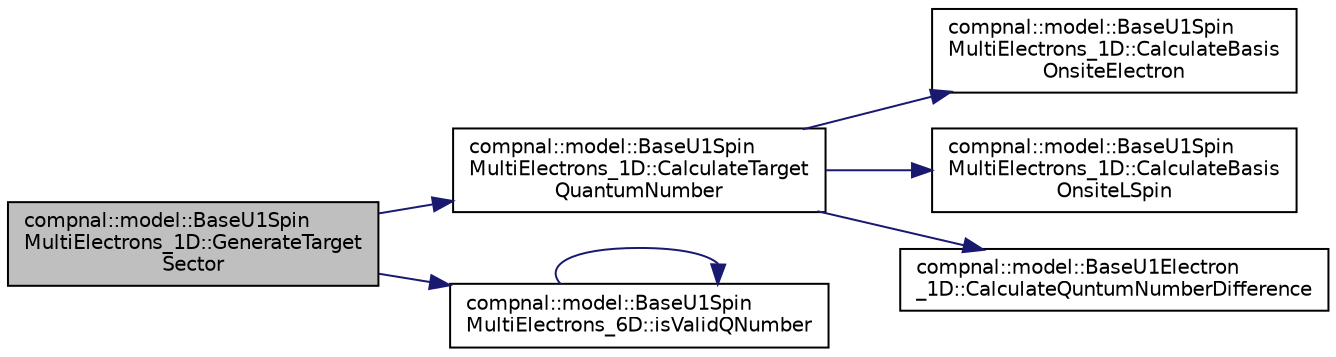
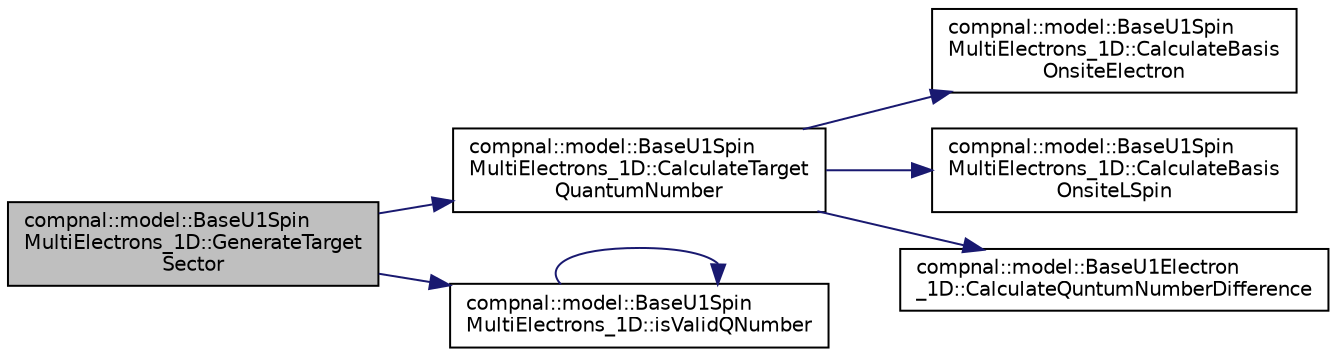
(639, 316) -> (639, 316)
